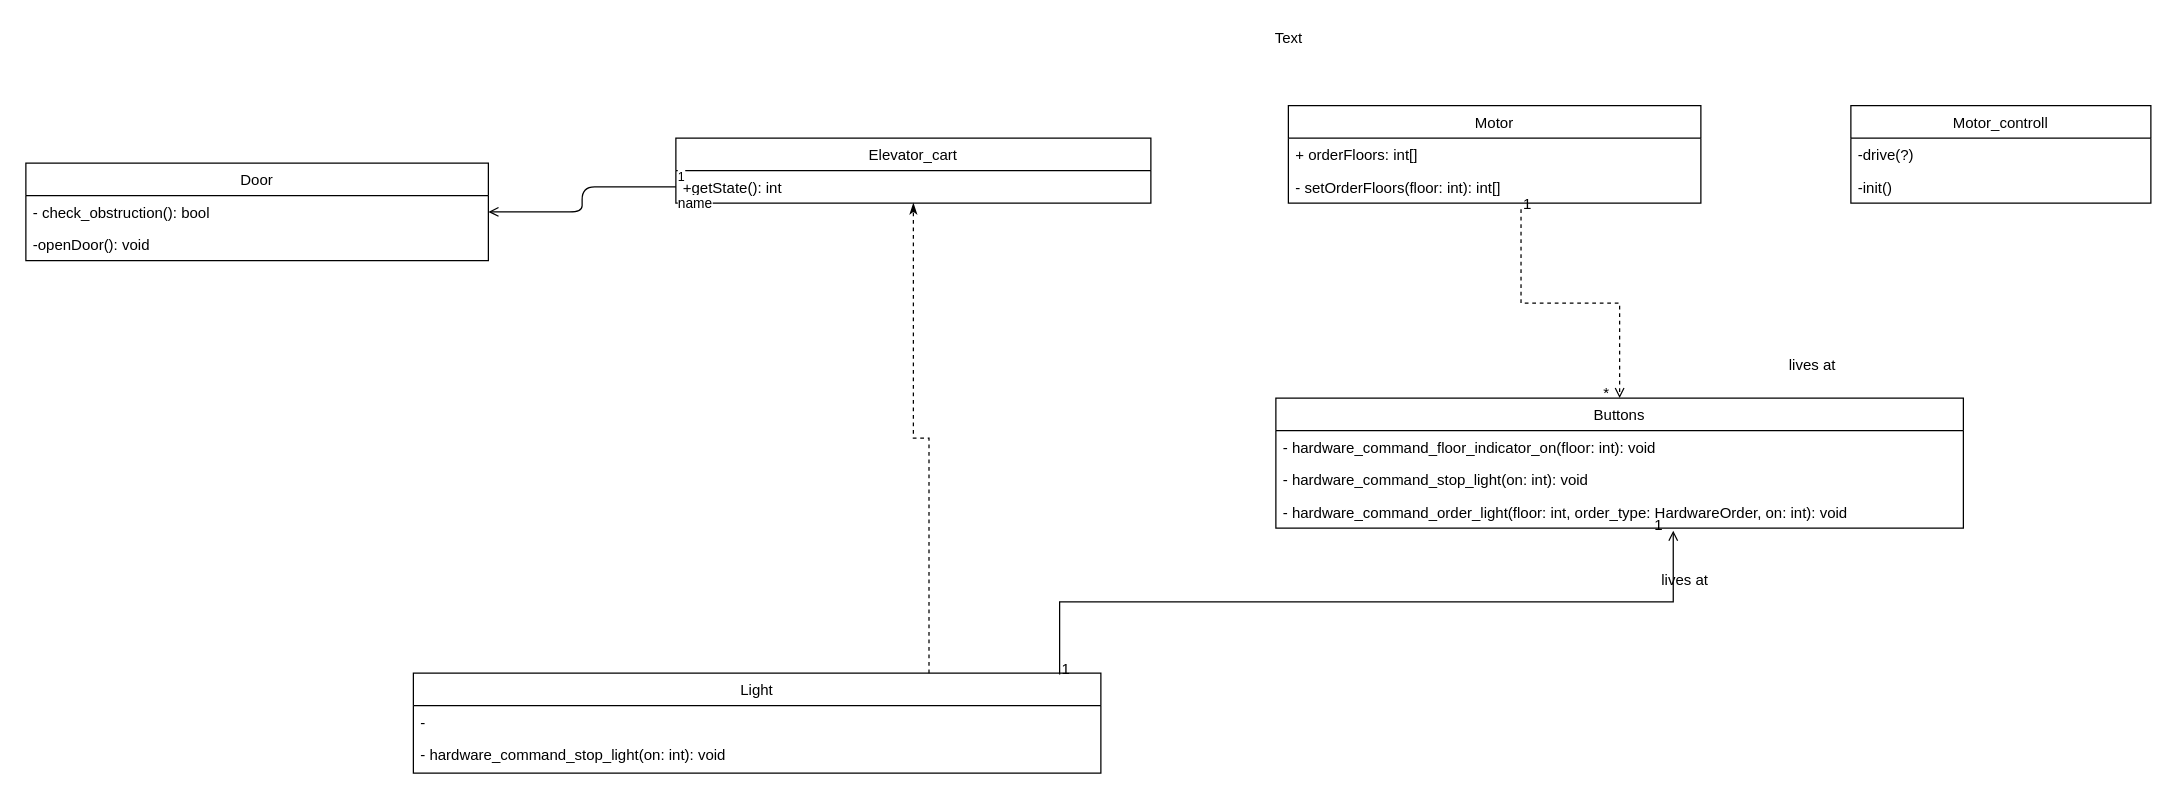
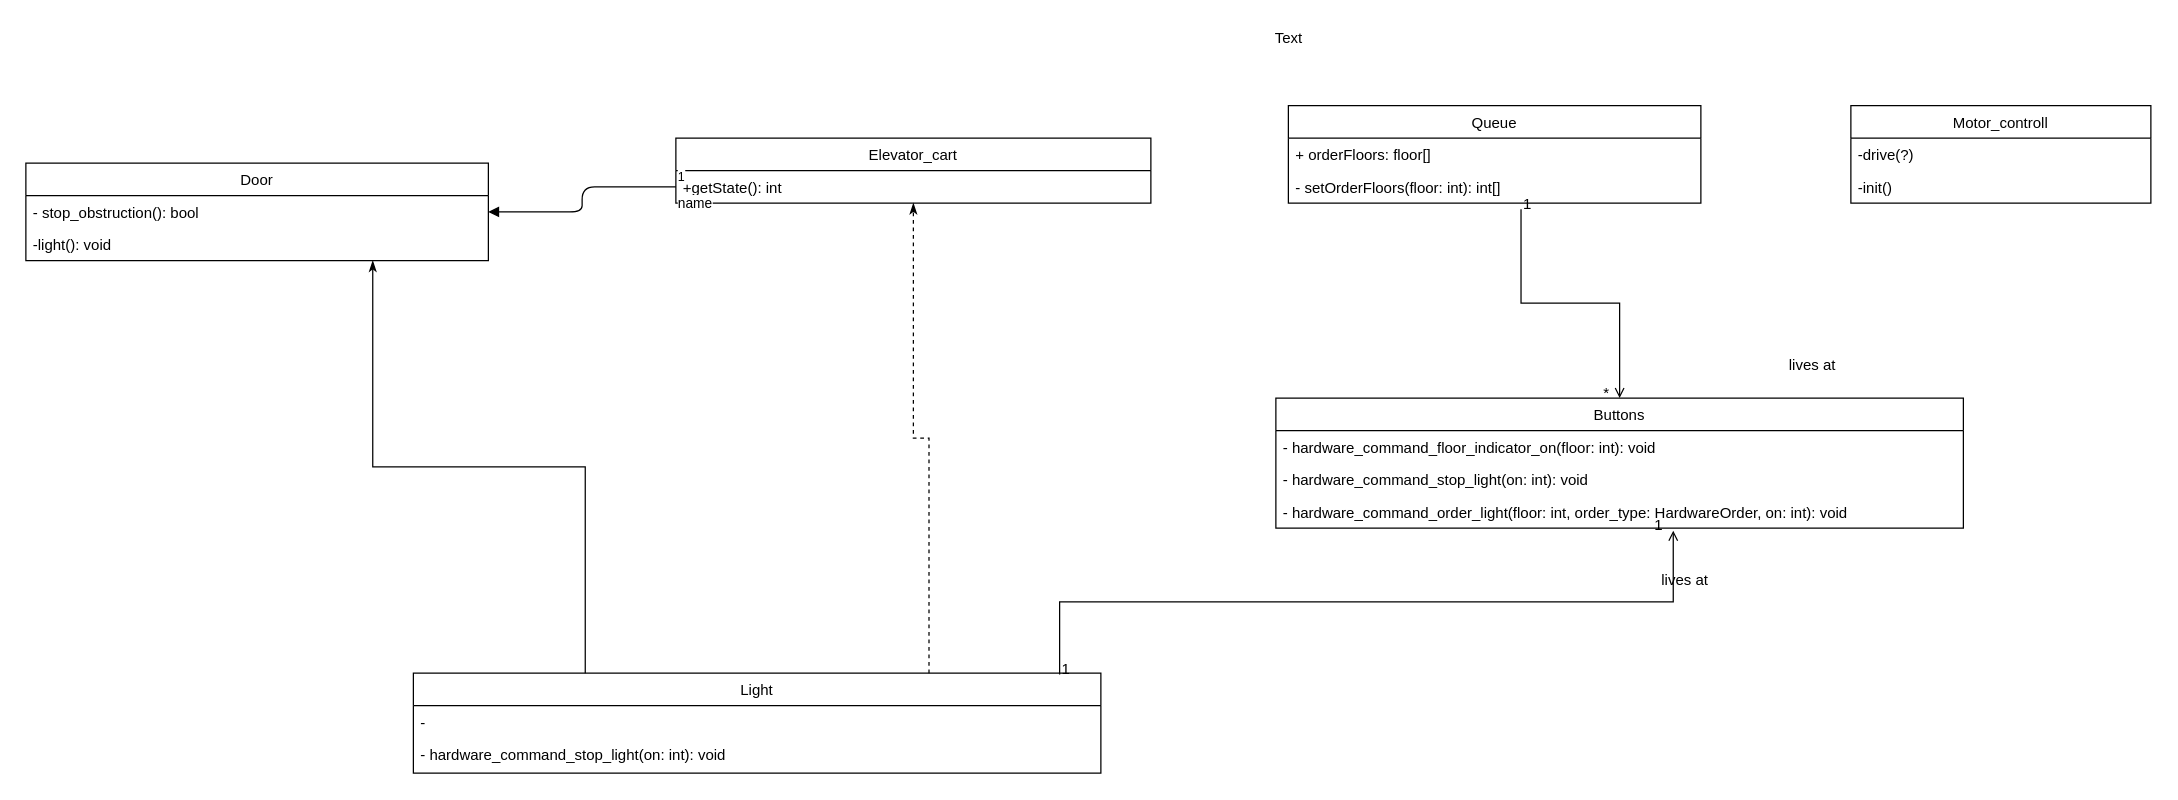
(1494, 123) -> (1494, 123)
(1369, 155) -> (1378, 155)
(496, 212) -> (499, 212)
(136, 213) -> (132, 213)
(98, 245) -> (82, 245)
(1570, 303) -> (1570, 303)
none -> (482, 467)
